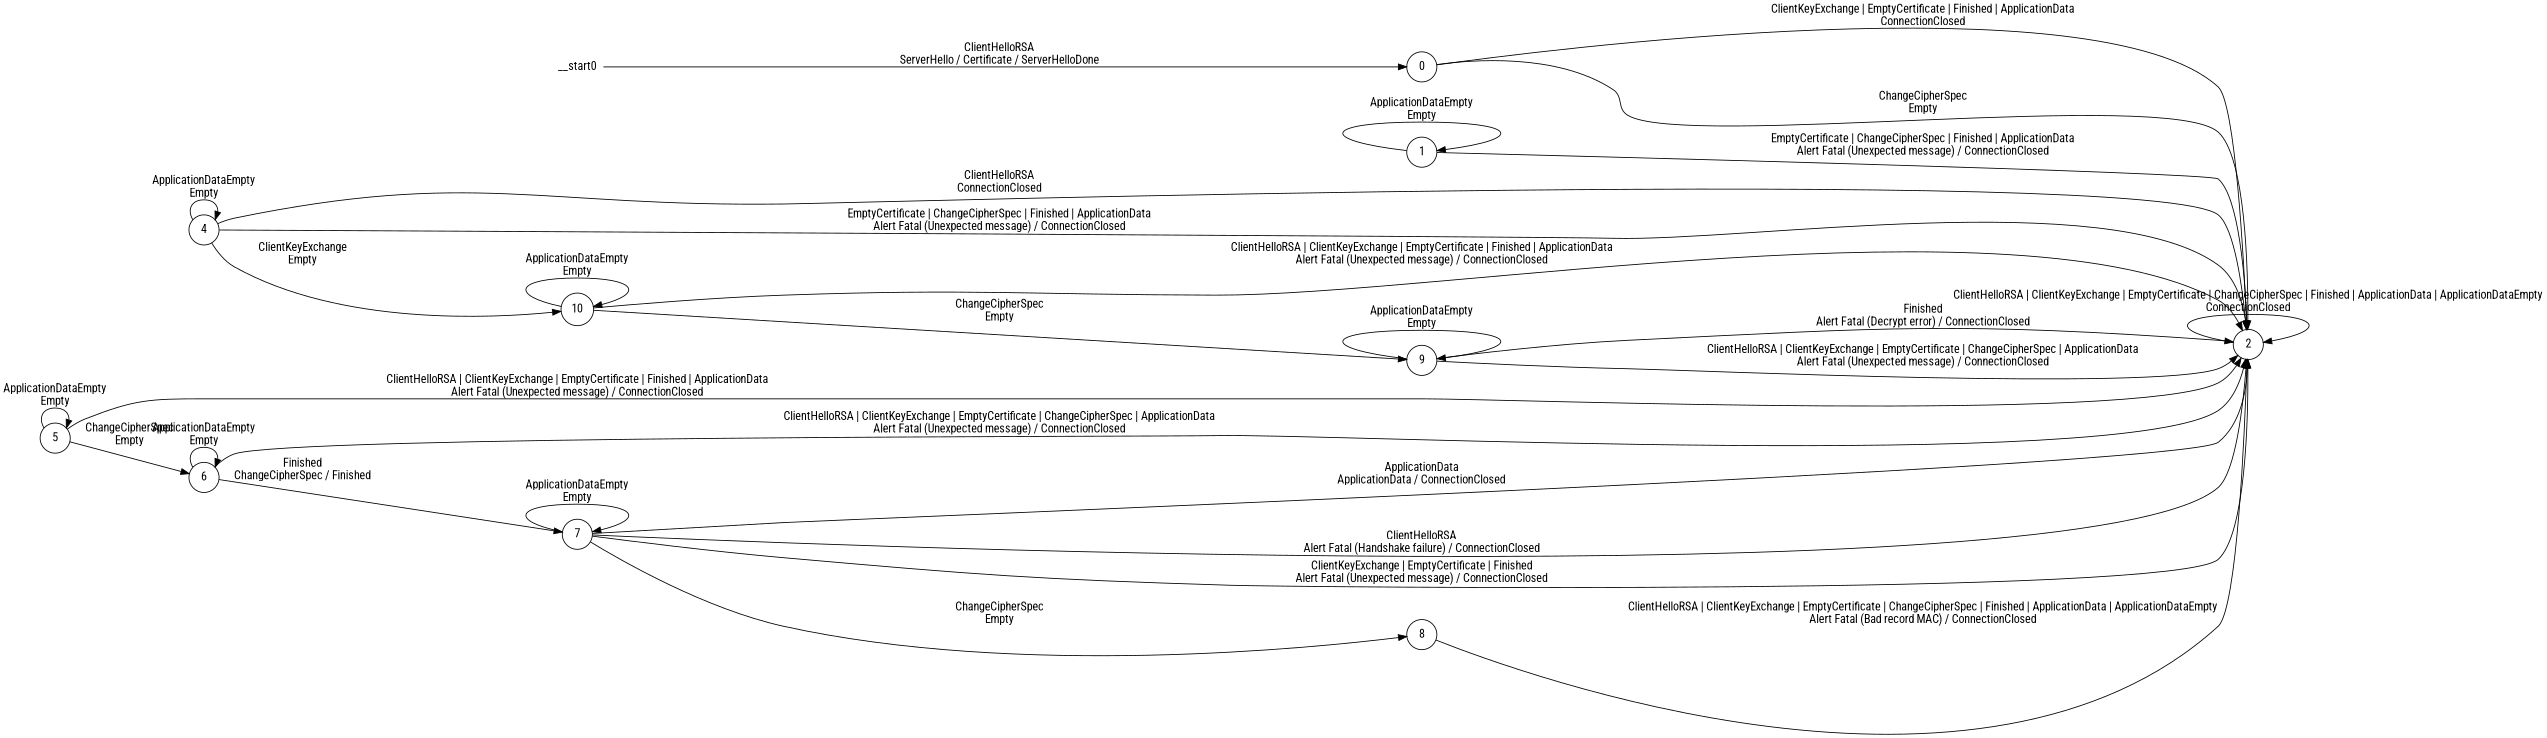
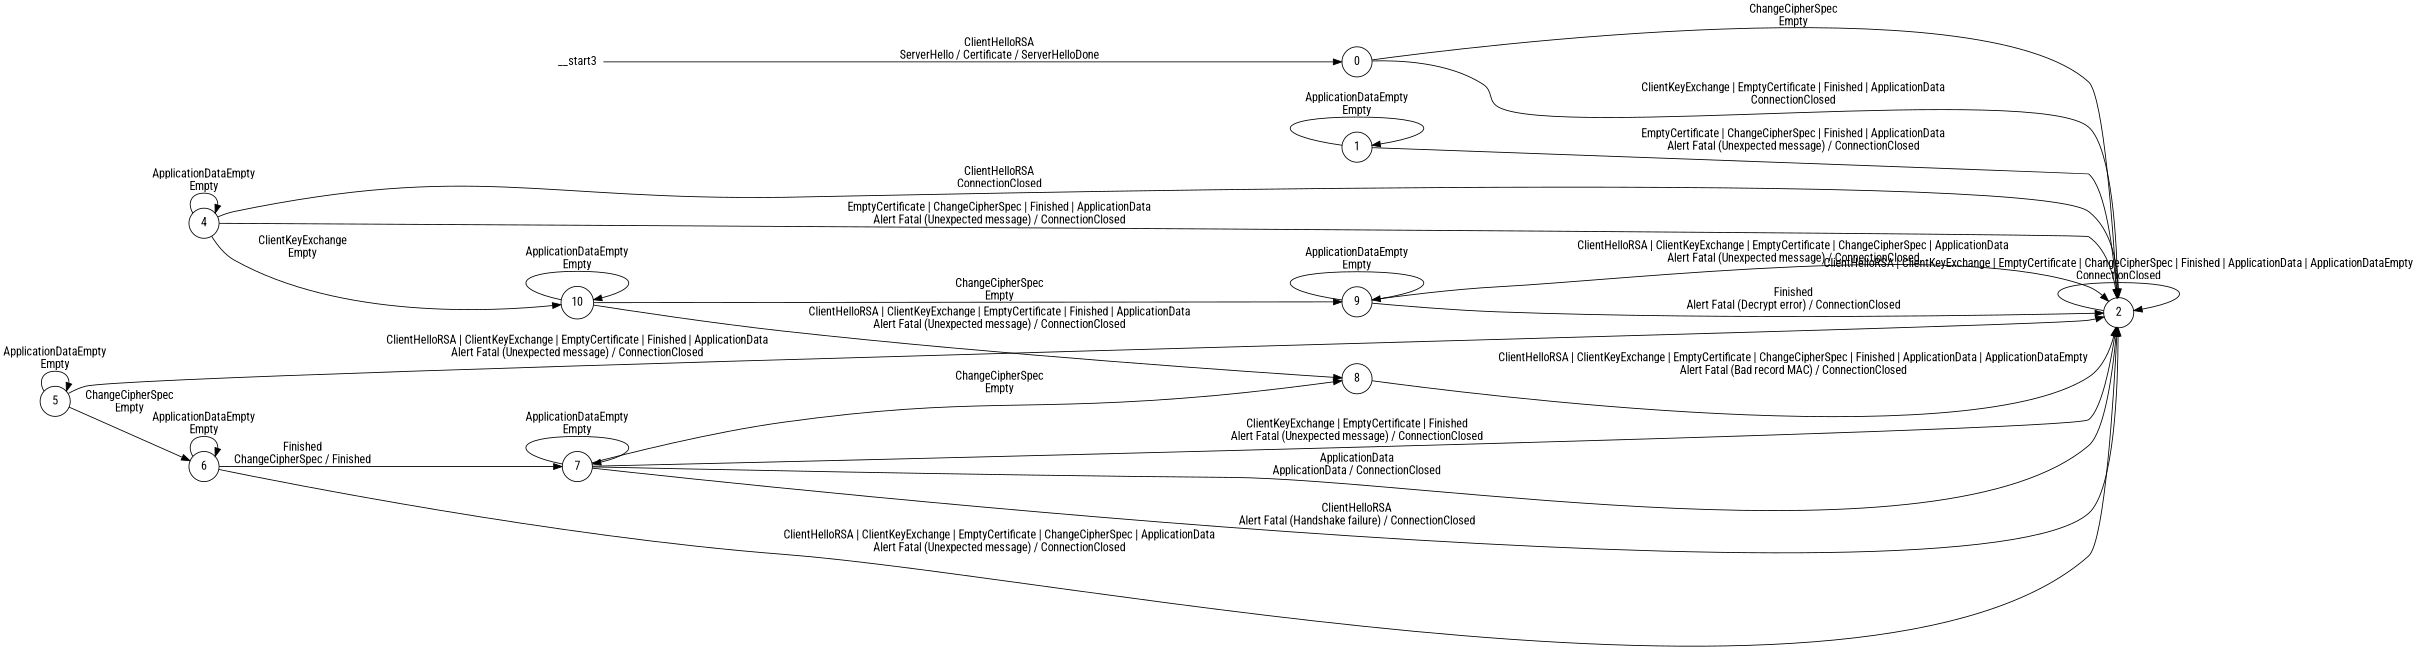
(577, 67) -> (577, 62)
(1424, 282) -> (963, 349)
